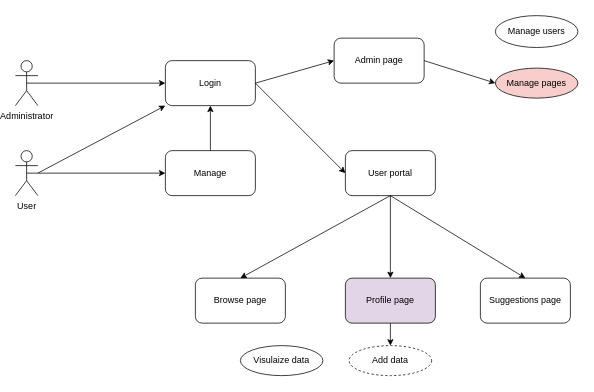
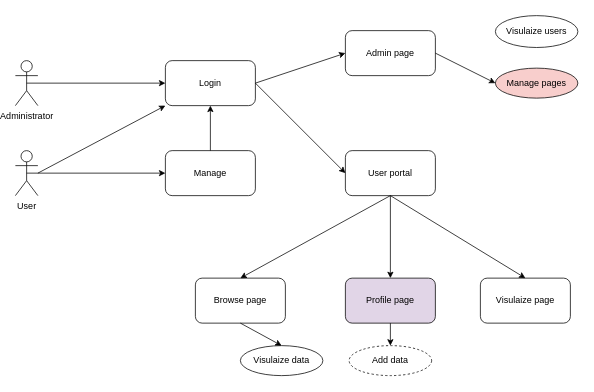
(537, 31) -> (537, 31)
(379, 60) -> (390, 53)
(525, 300) -> (525, 300)
none -> (259, 333)
